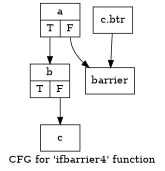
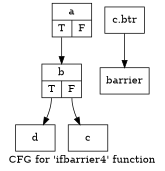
(74, 51) -> none
none -> (35, 138)
